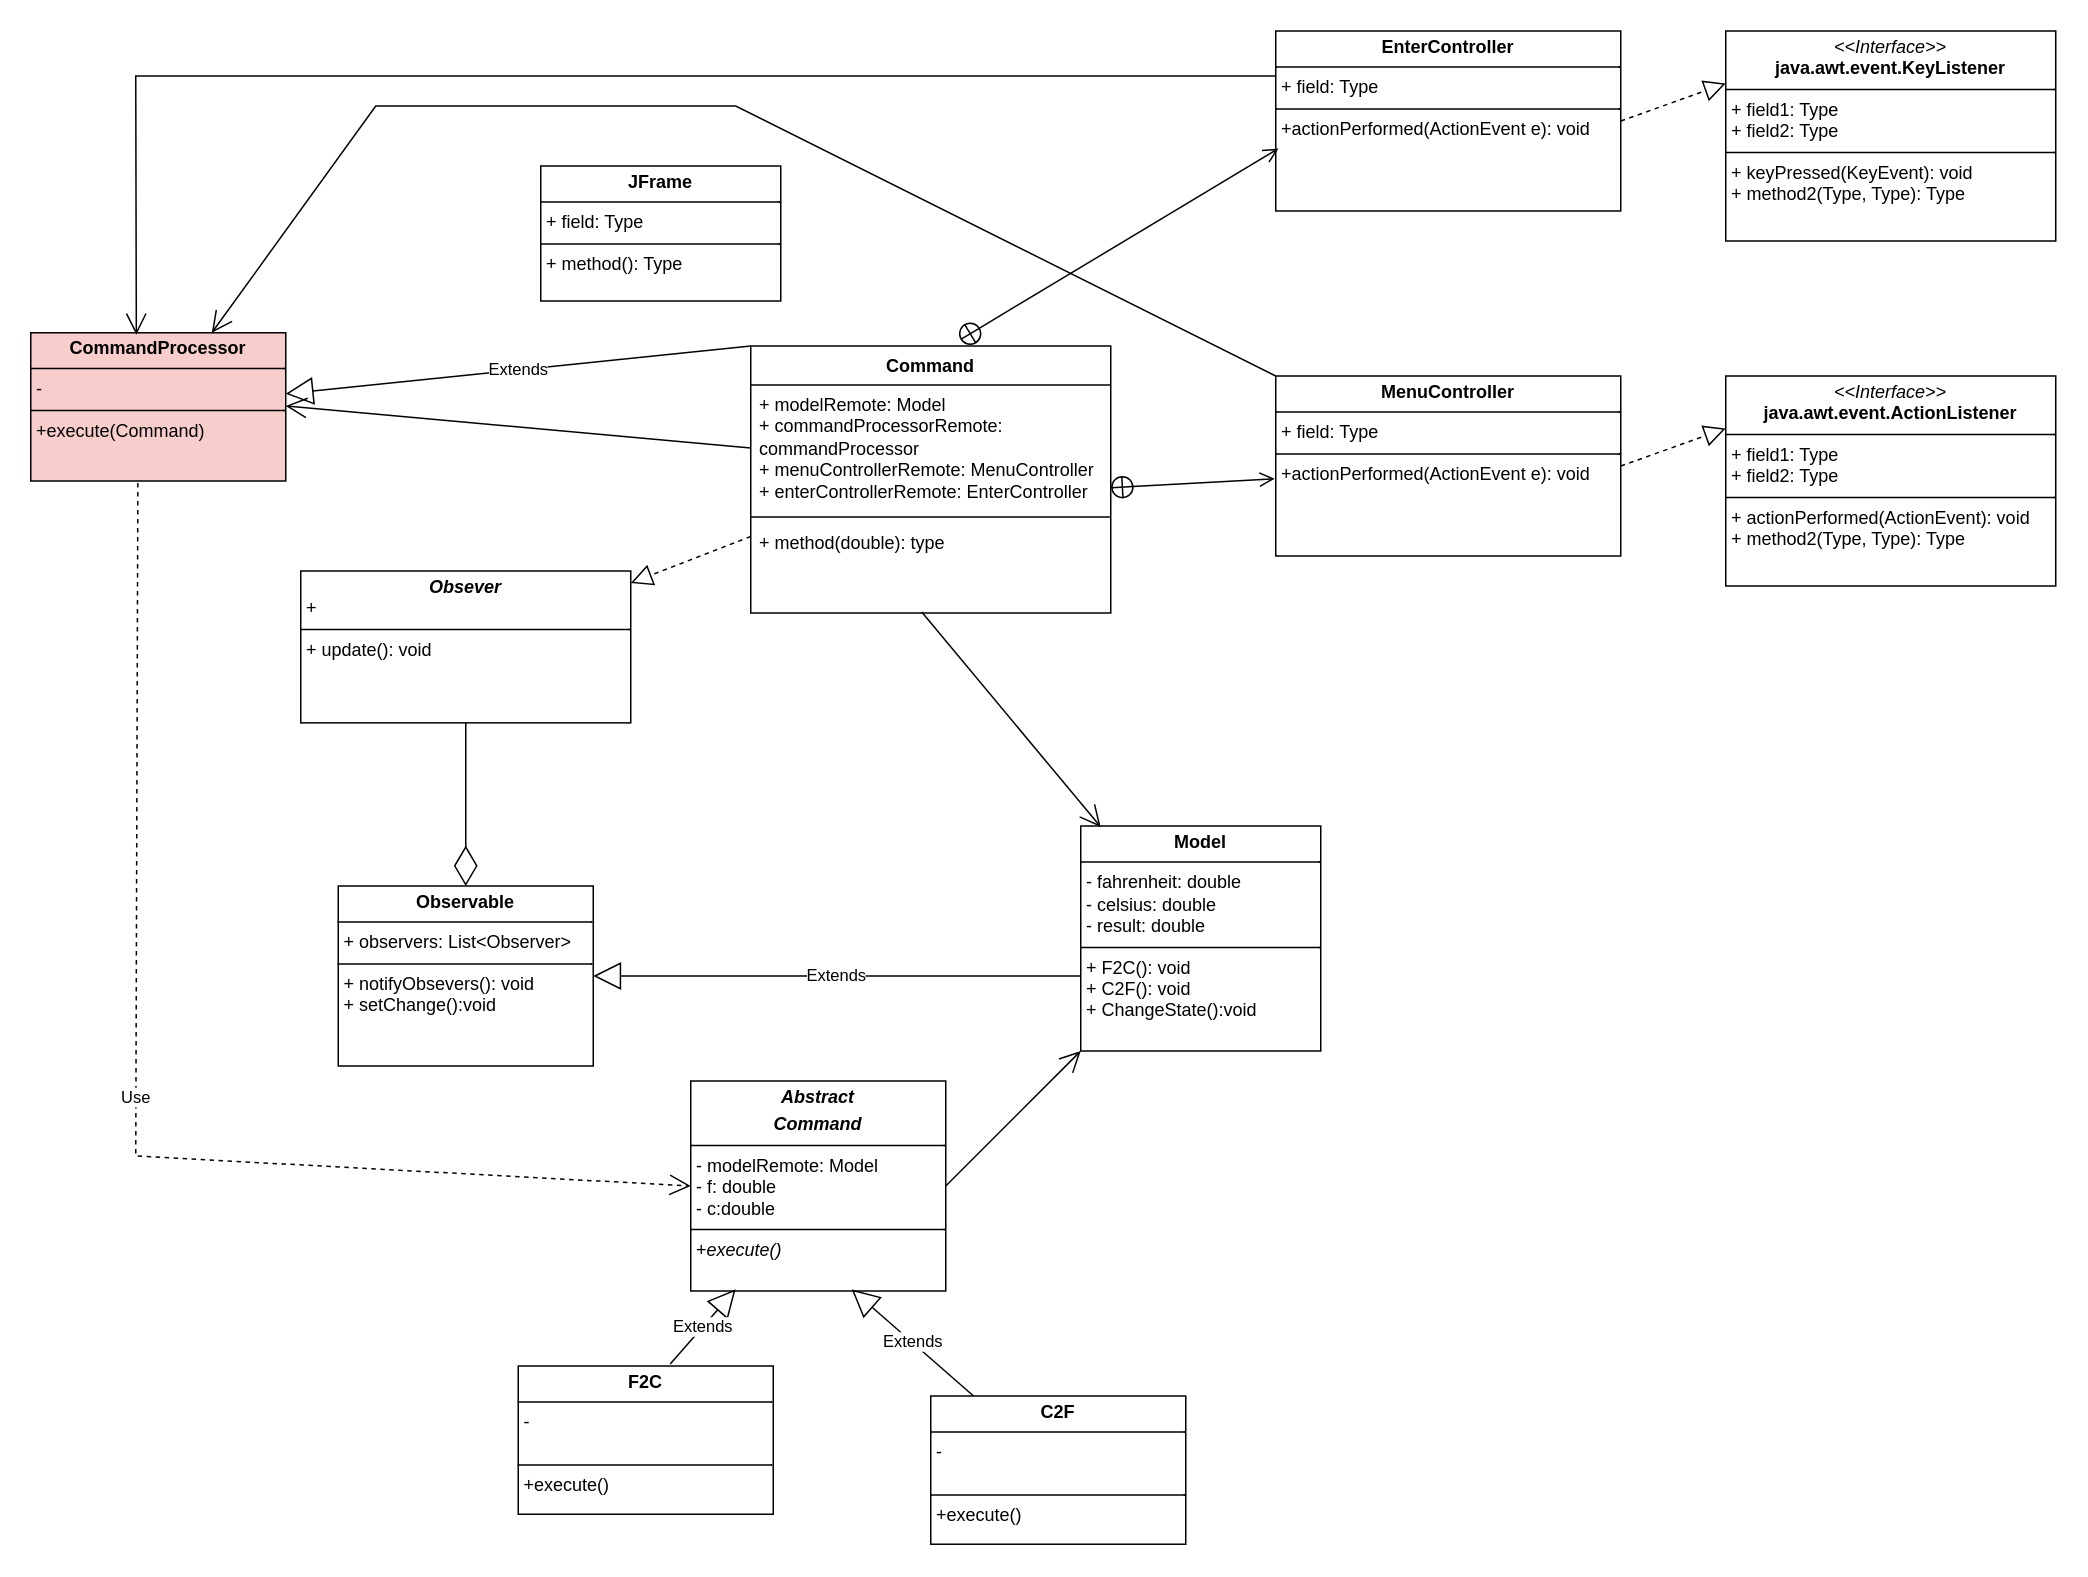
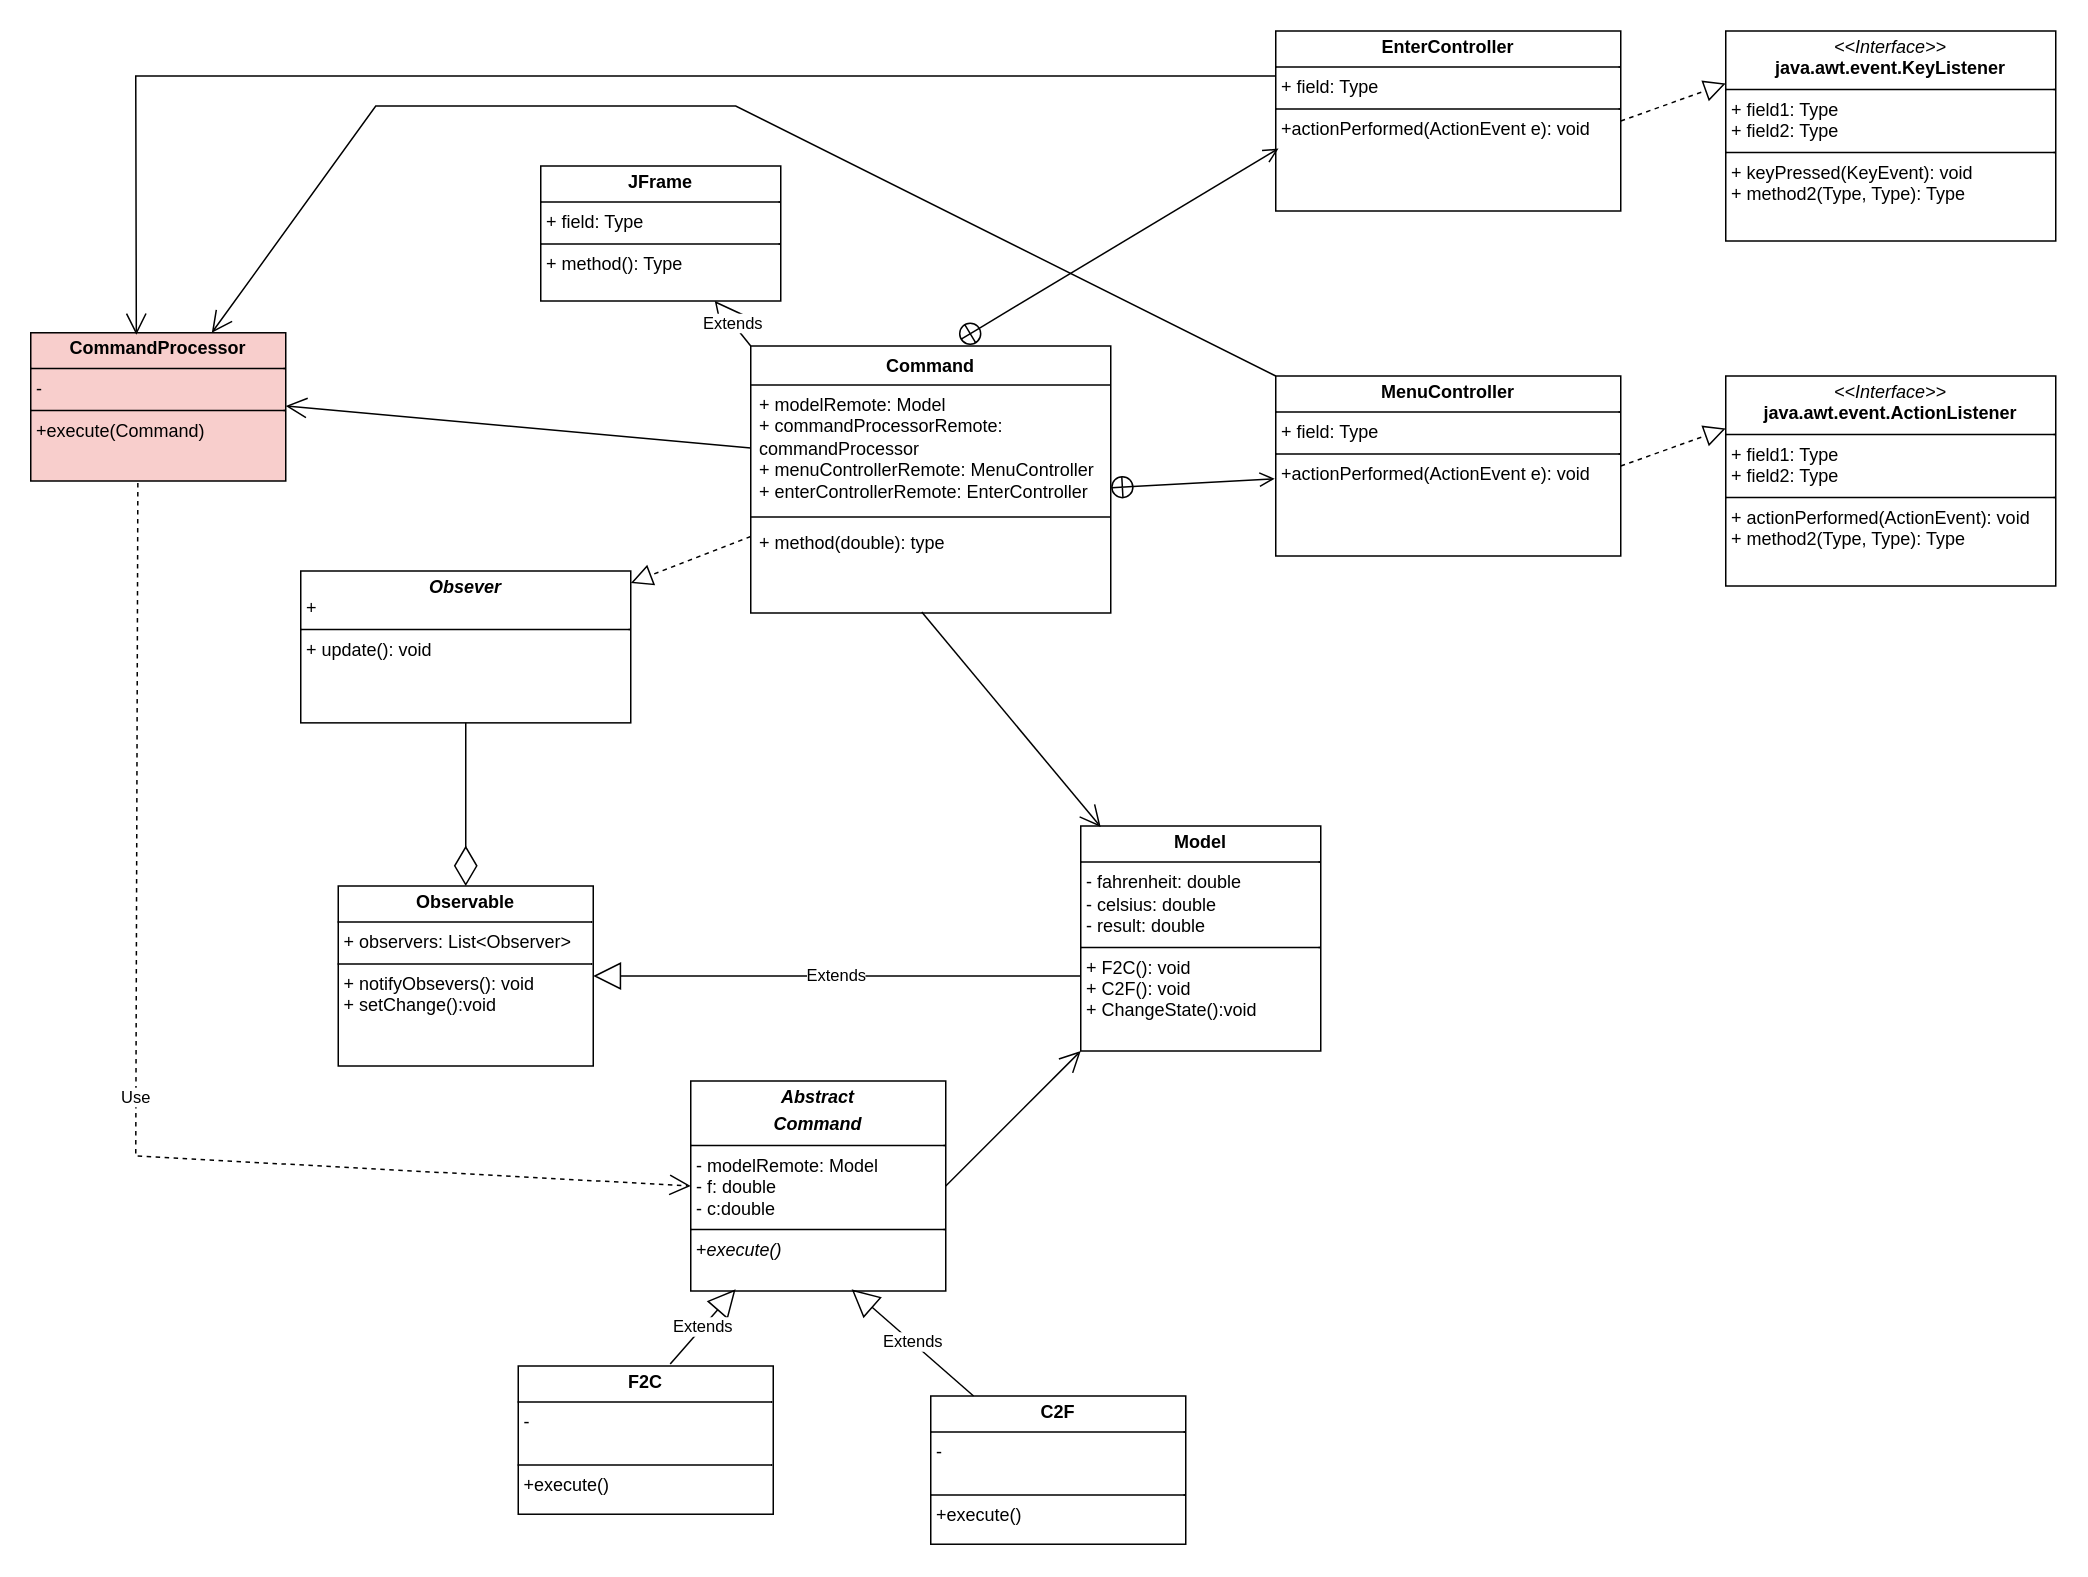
(532, 368) -> (741, 334)
